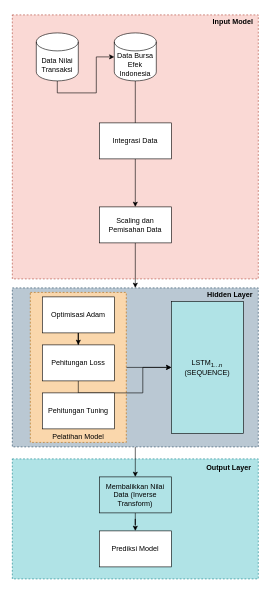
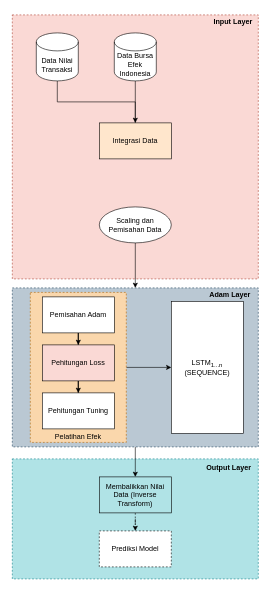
(233, 21) -> (233, 21)
(96, 57) -> (89, 102)
(135, 141) -> (135, 141)
(135, 201) -> none
(135, 225) -> (135, 225)
(230, 294) -> (230, 294)
(78, 315) -> (78, 315)
(78, 363) -> (78, 363)
(207, 367) -> (207, 367)
(78, 390) -> (78, 393)
(78, 437) -> (78, 437)
(135, 524) -> (135, 524)
(135, 549) -> (135, 549)
